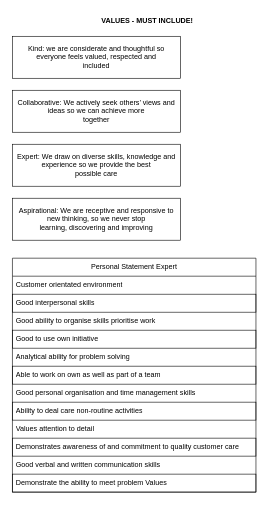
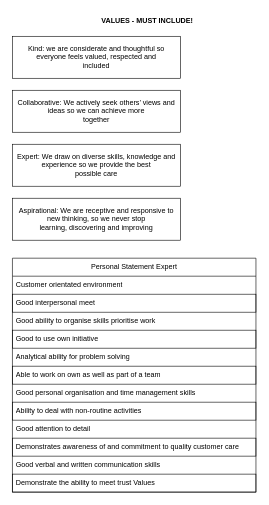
(60, 303) -> (59, 303)
(90, 411) -> (89, 411)
(62, 429) -> (59, 429)
(98, 483) -> (95, 483)
